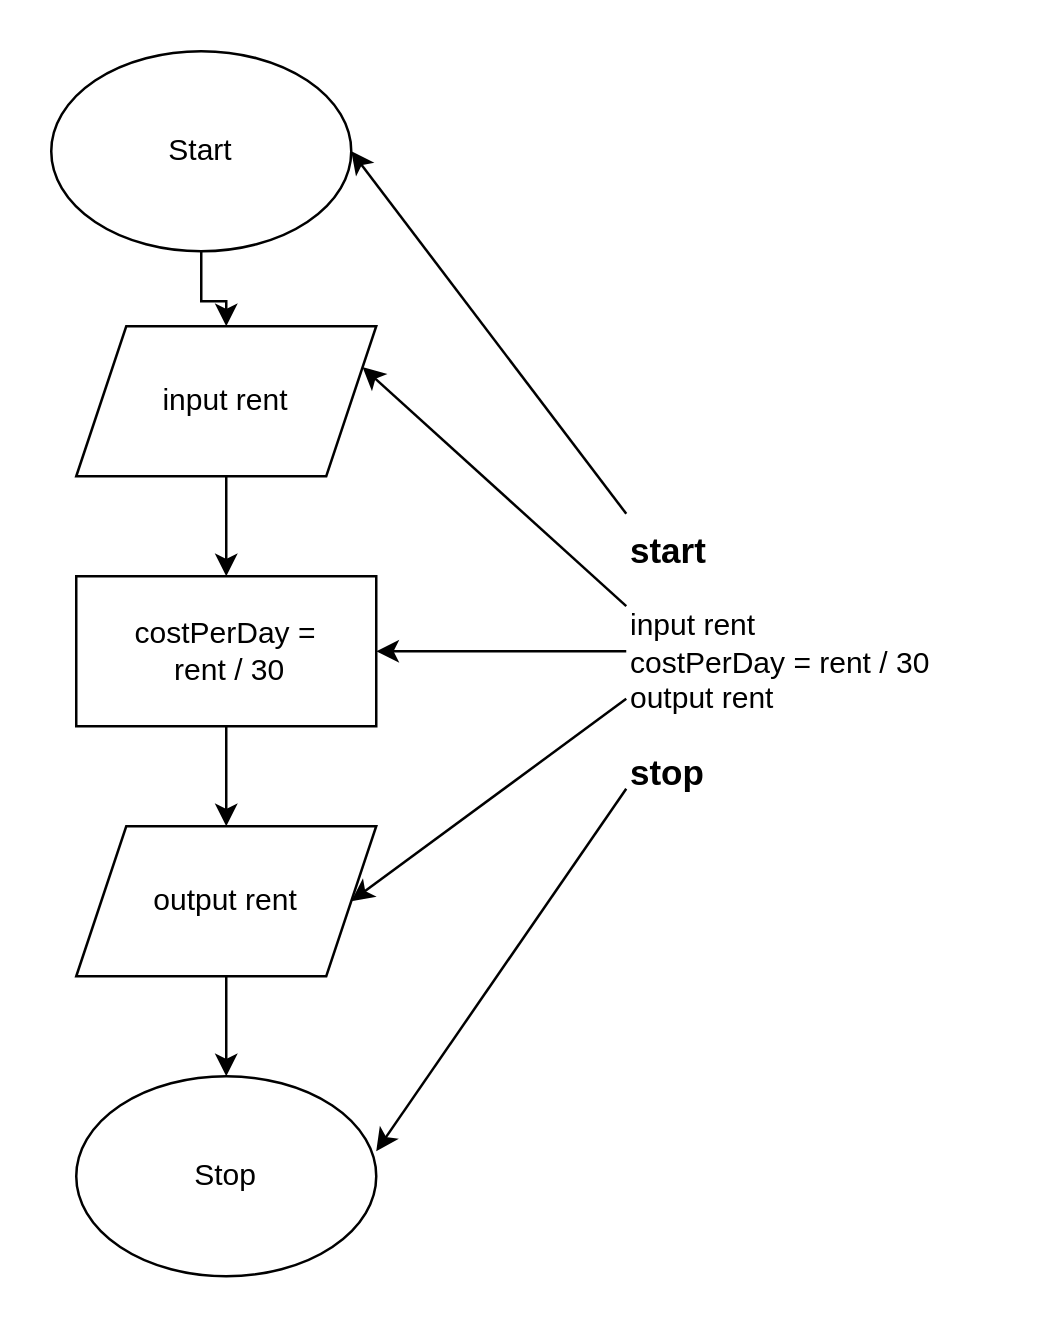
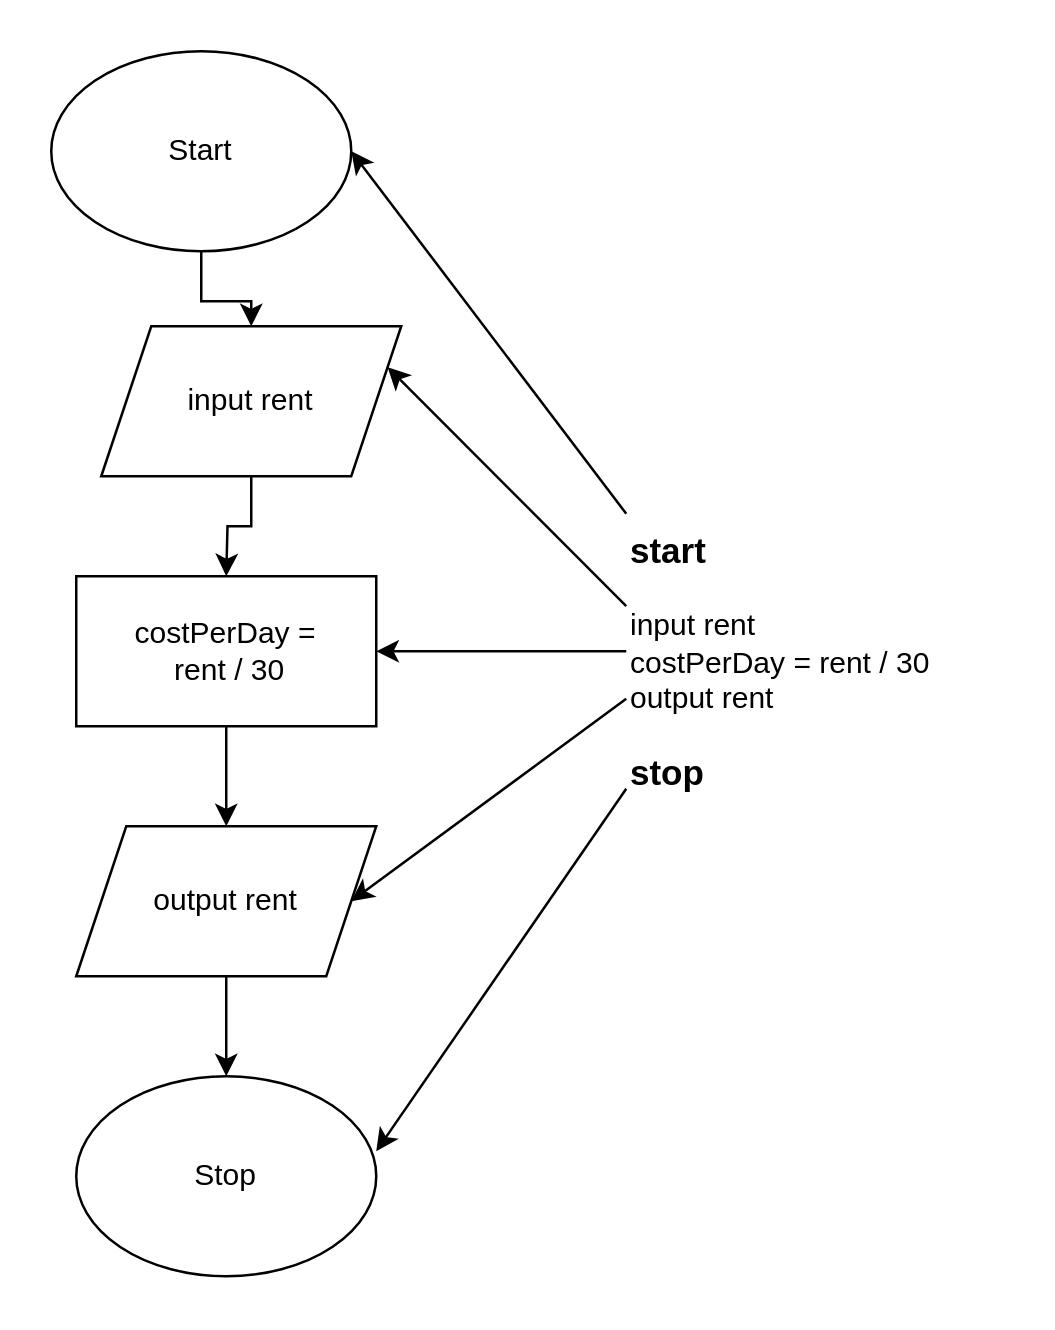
(226, 401) -> (251, 401)
